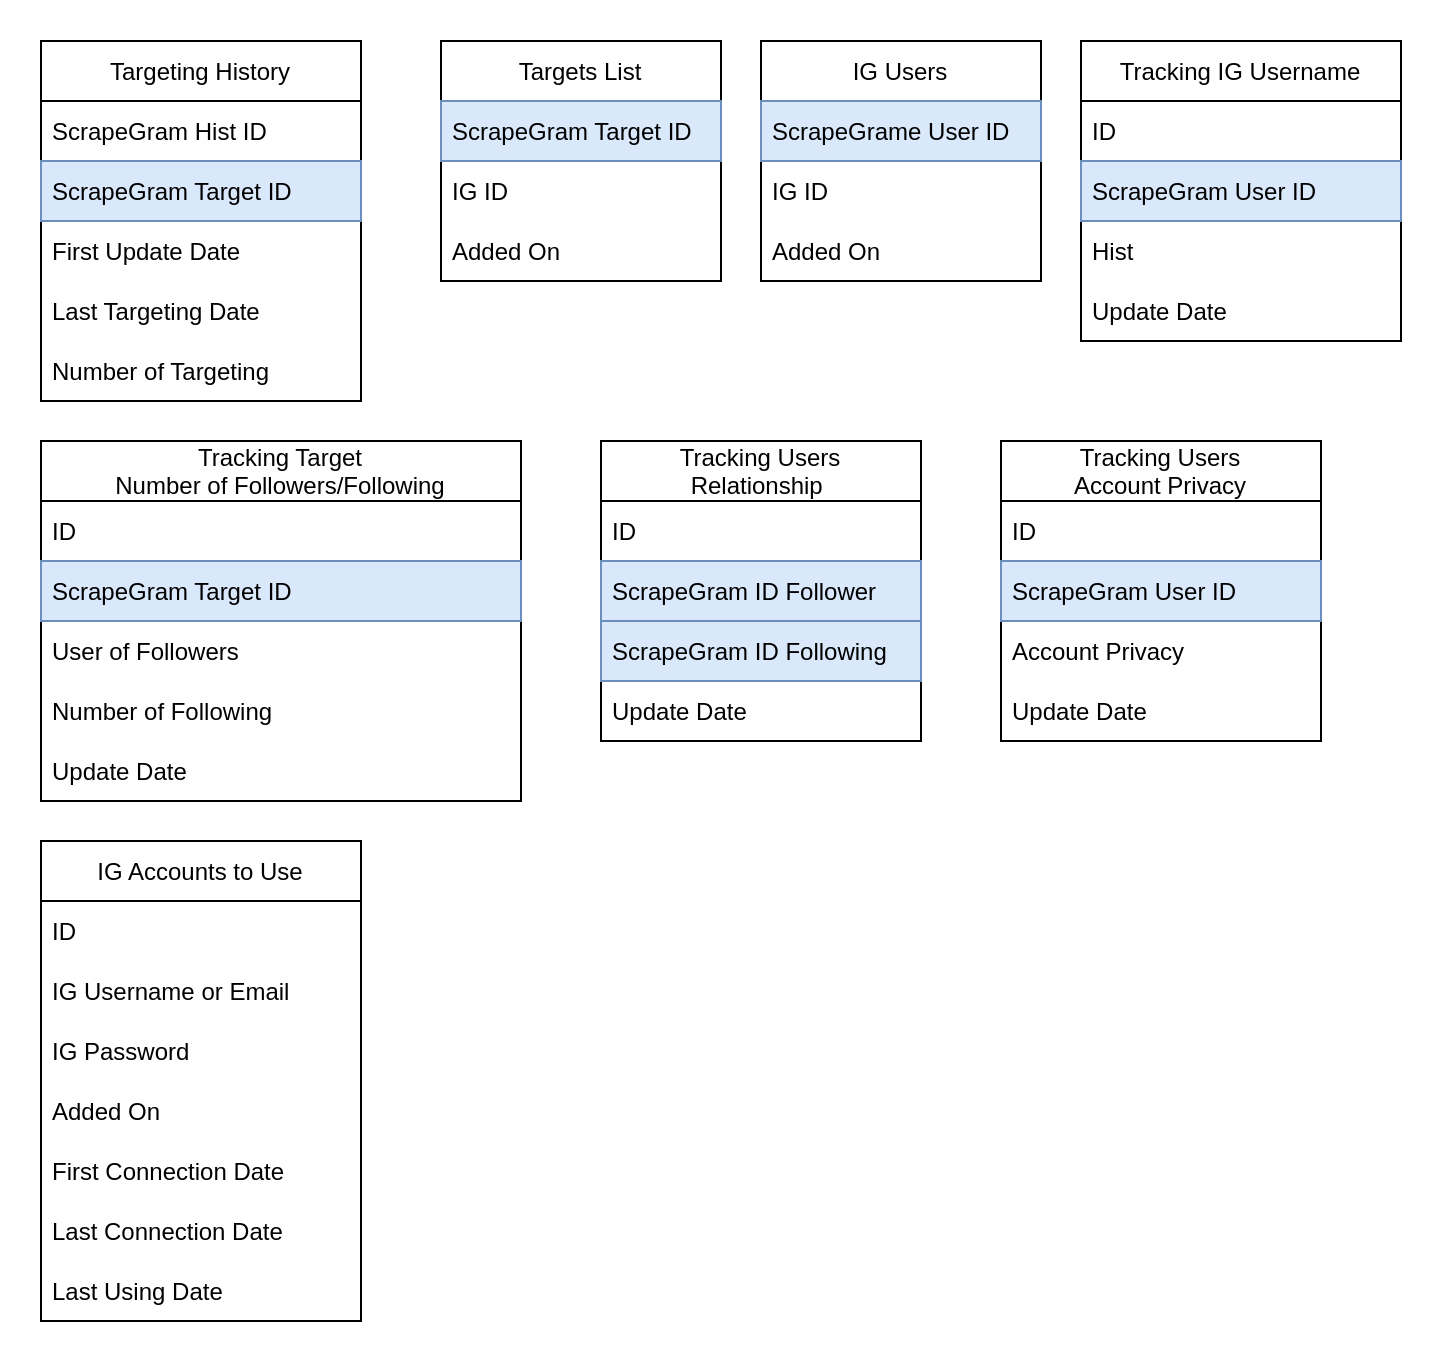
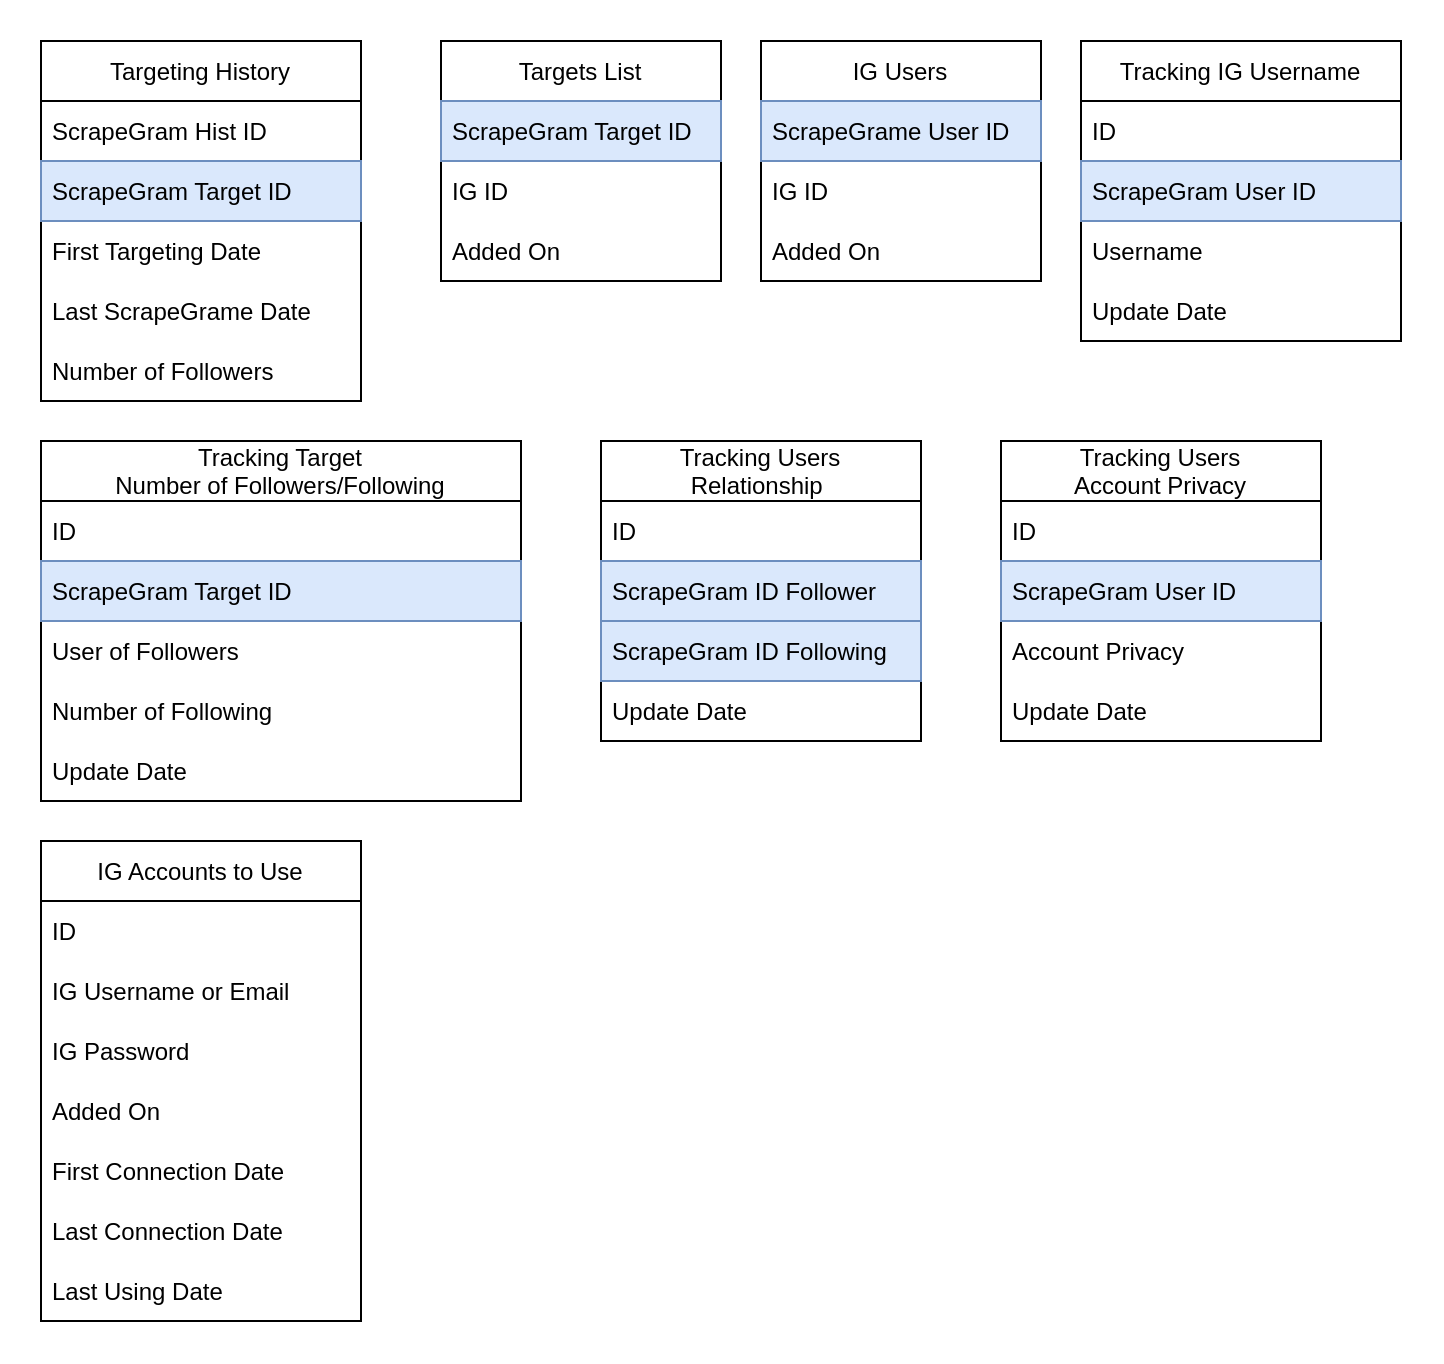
(157, 252) -> (174, 252)
(1116, 252) -> (1146, 252)
(170, 312) -> (187, 312)
(170, 372) -> (167, 372)
